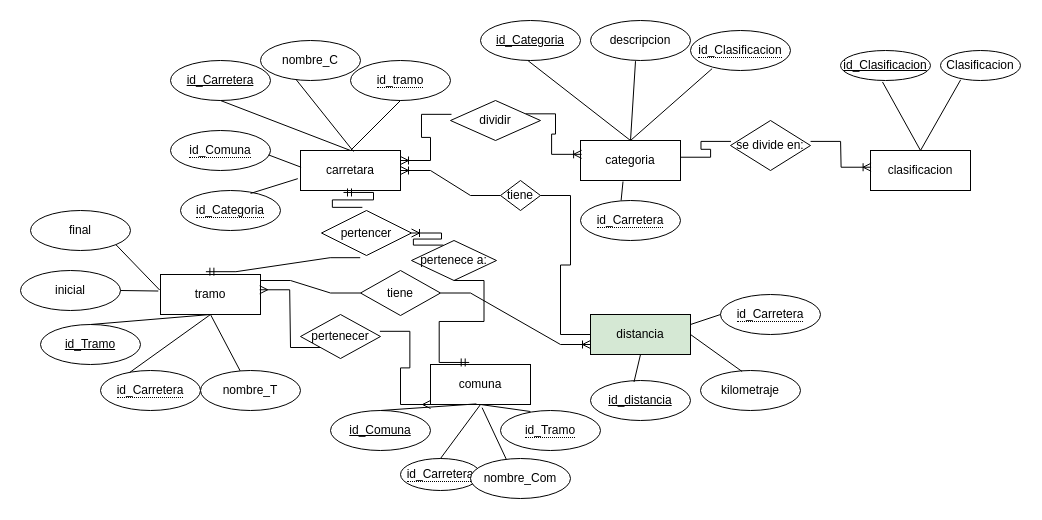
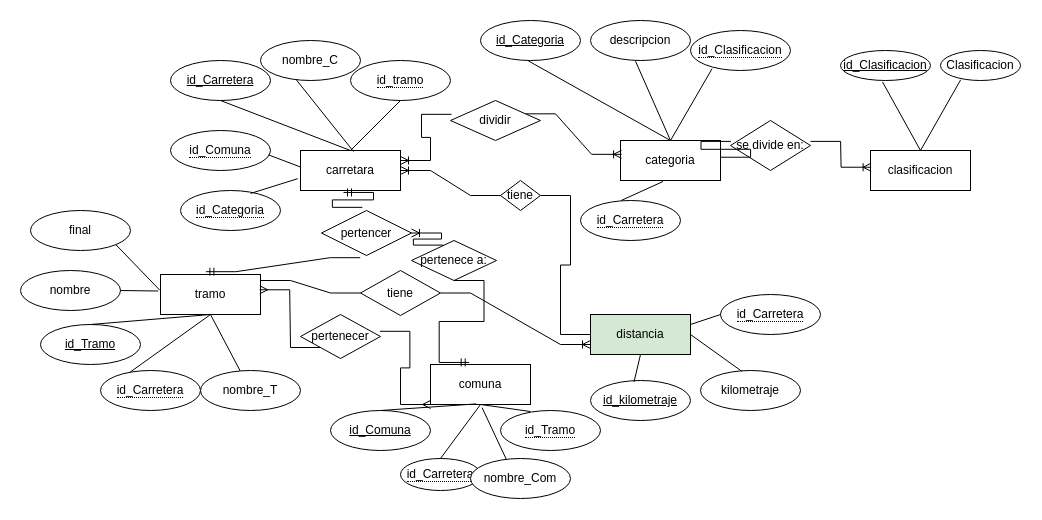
(631, 161) -> (671, 161)
(71, 291) -> (71, 291)
(641, 401) -> (641, 401)
